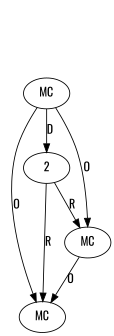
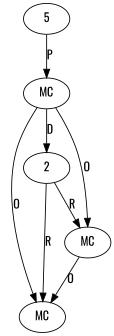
none -> (47, 19)
